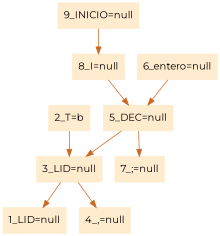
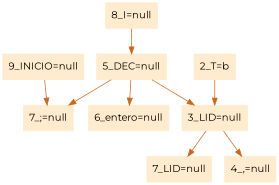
(98, 38) -> (46, 89)
(160, 90) -> (130, 89)
(34, 220) -> (179, 169)
